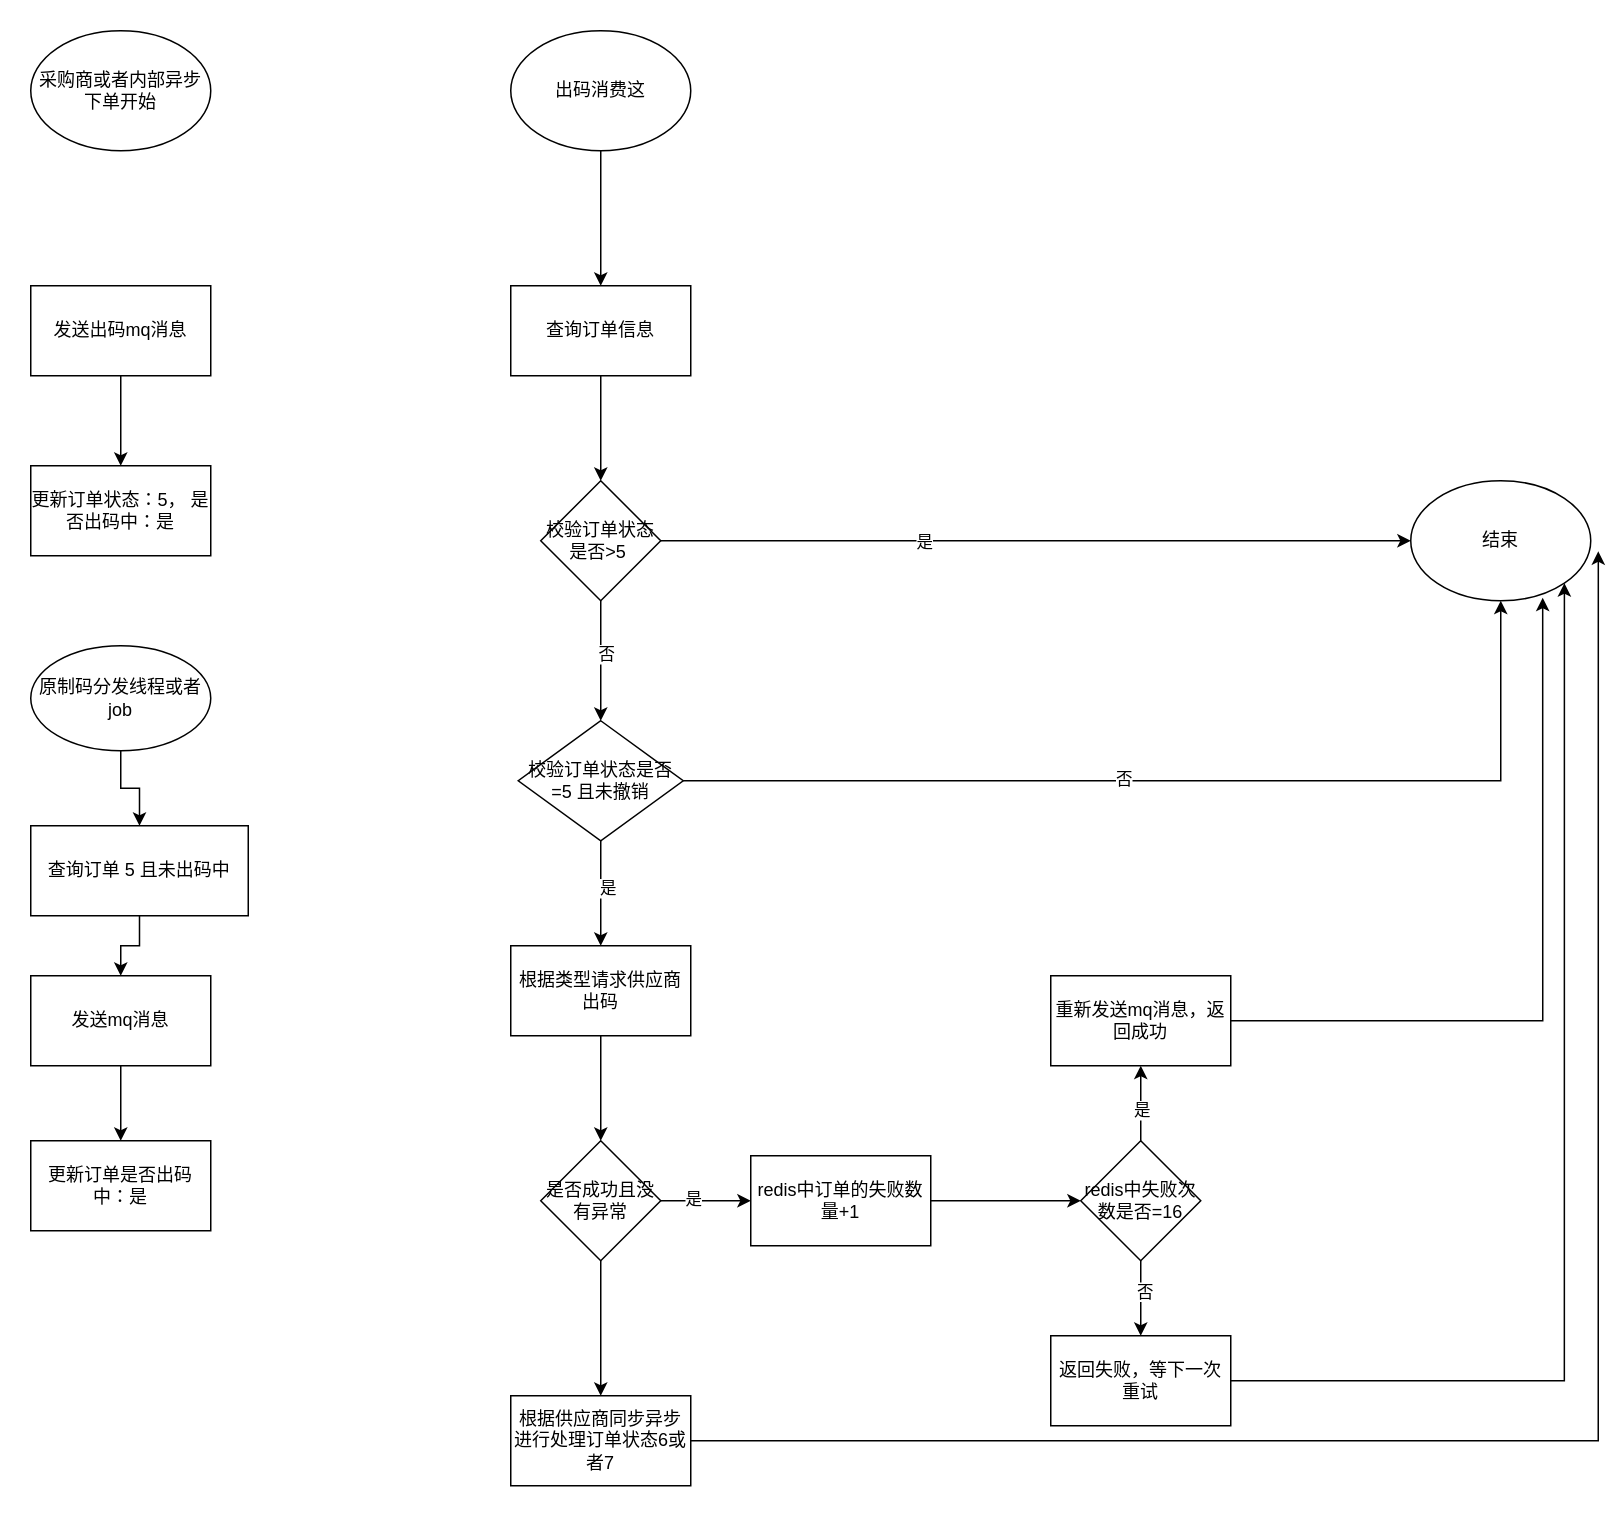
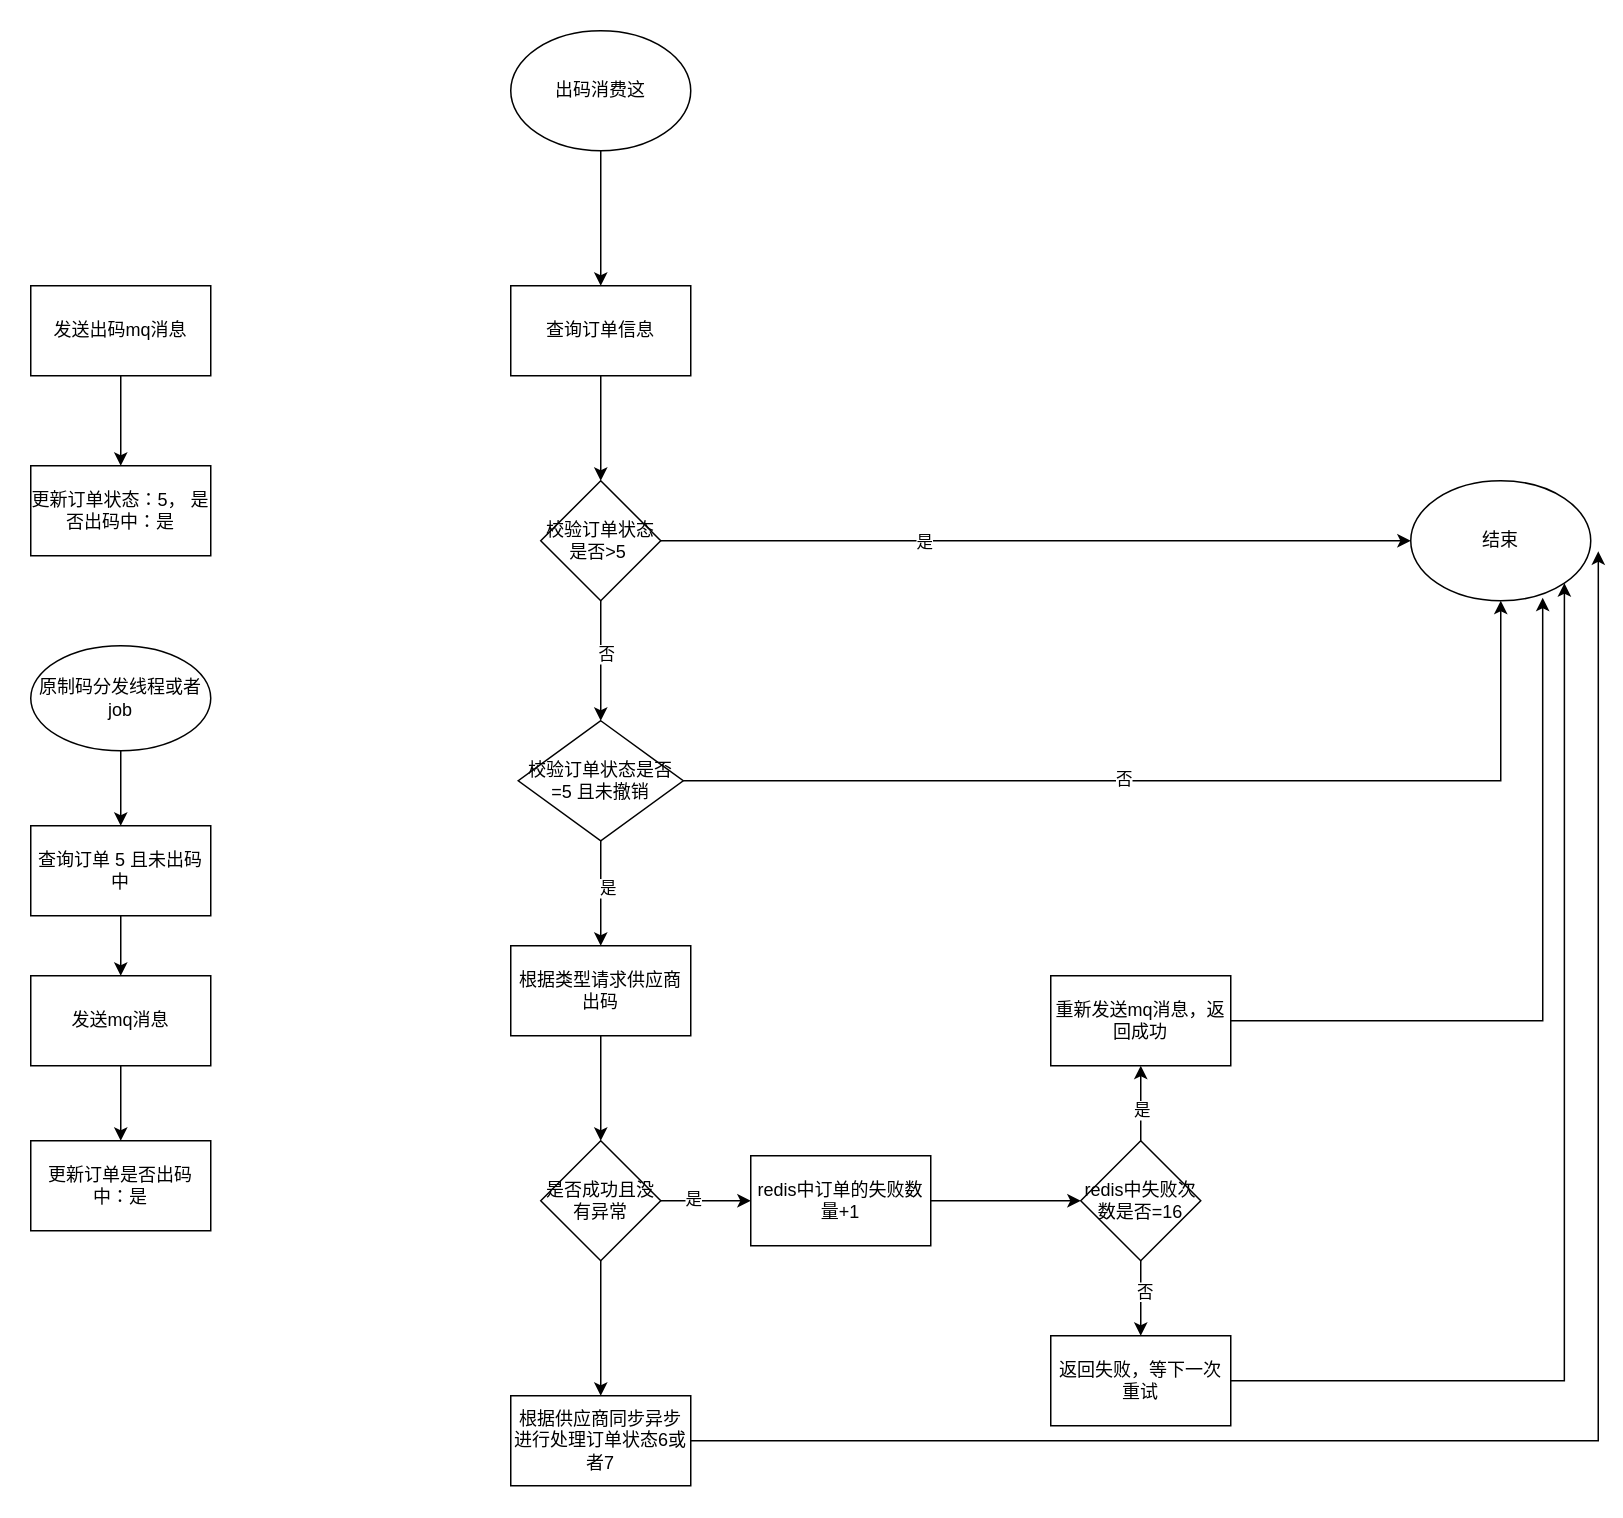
(121, 91) -> none
(140, 871) -> (121, 871)
